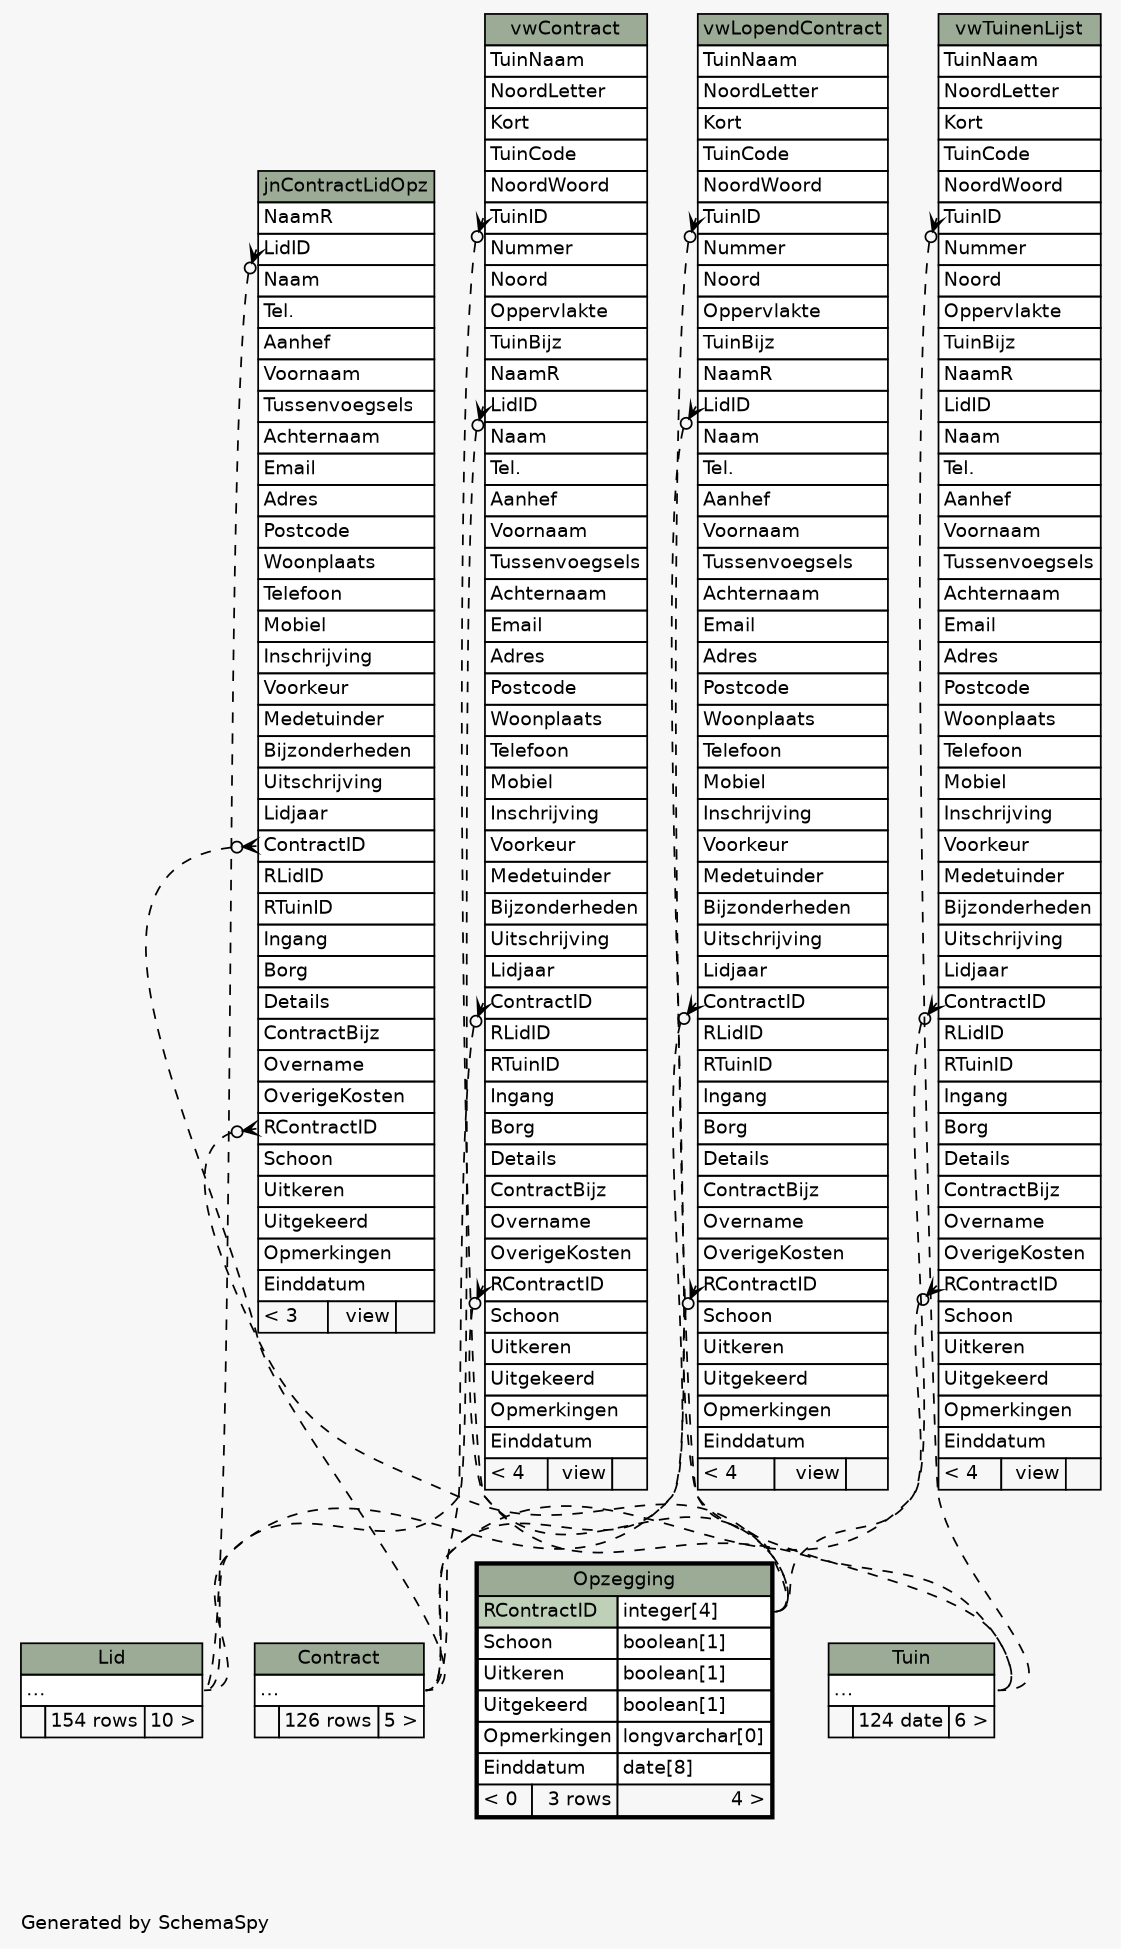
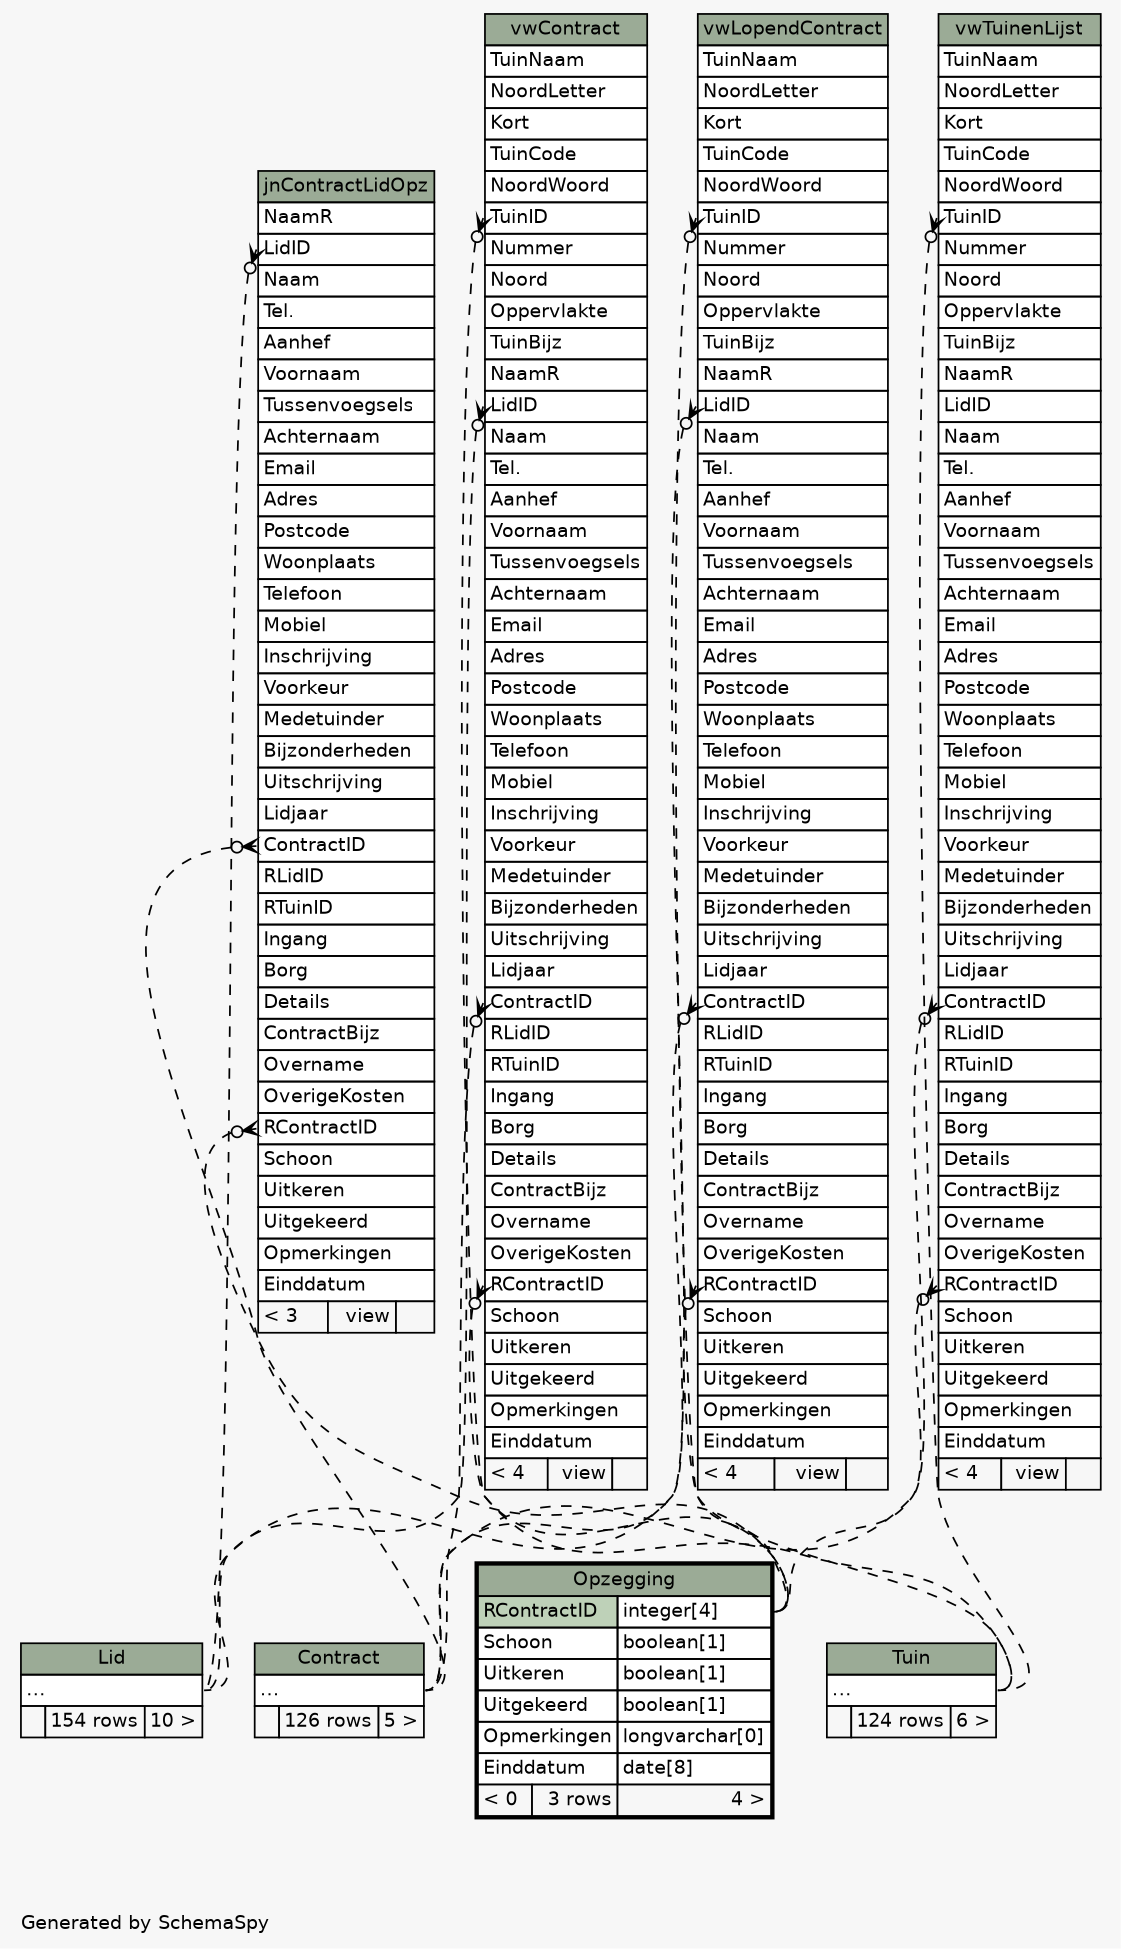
(901, 1721) -> (901, 1721)
